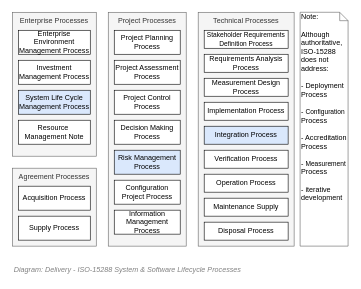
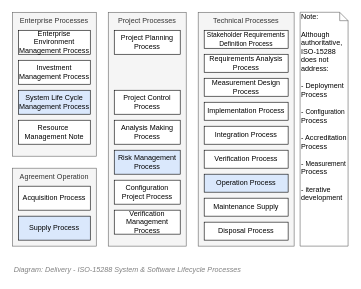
(147, 72) -> none
(147, 132) -> (147, 132)
(246, 135) -> (246, 135)
(54, 177) -> (54, 177)
(246, 183) -> (246, 183)
(147, 222) -> (147, 222)
(54, 228) -> (54, 228)
